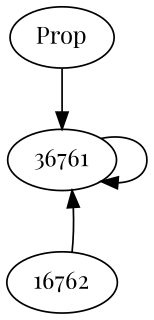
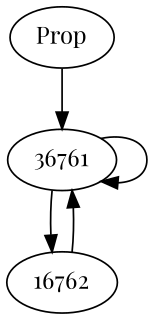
none -> (51, 213)
